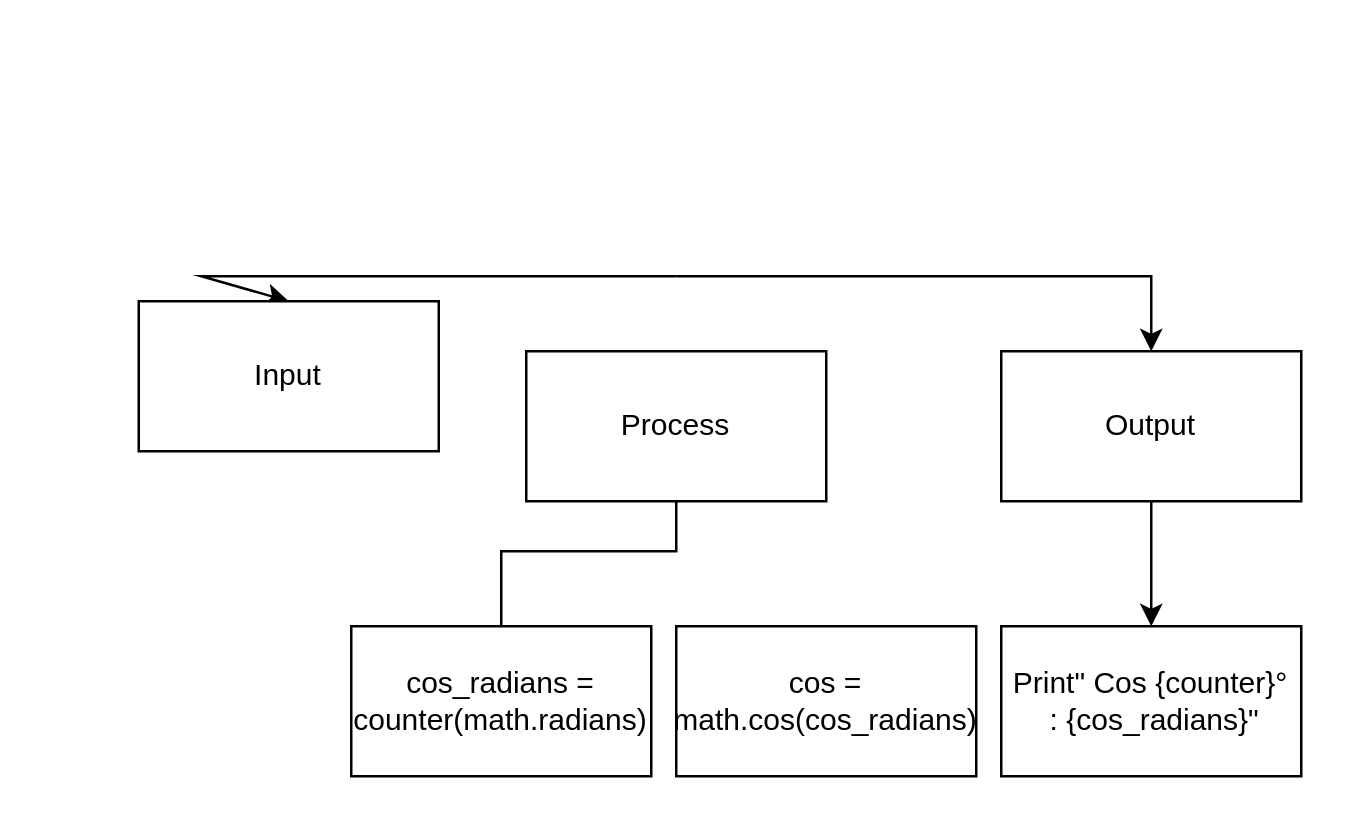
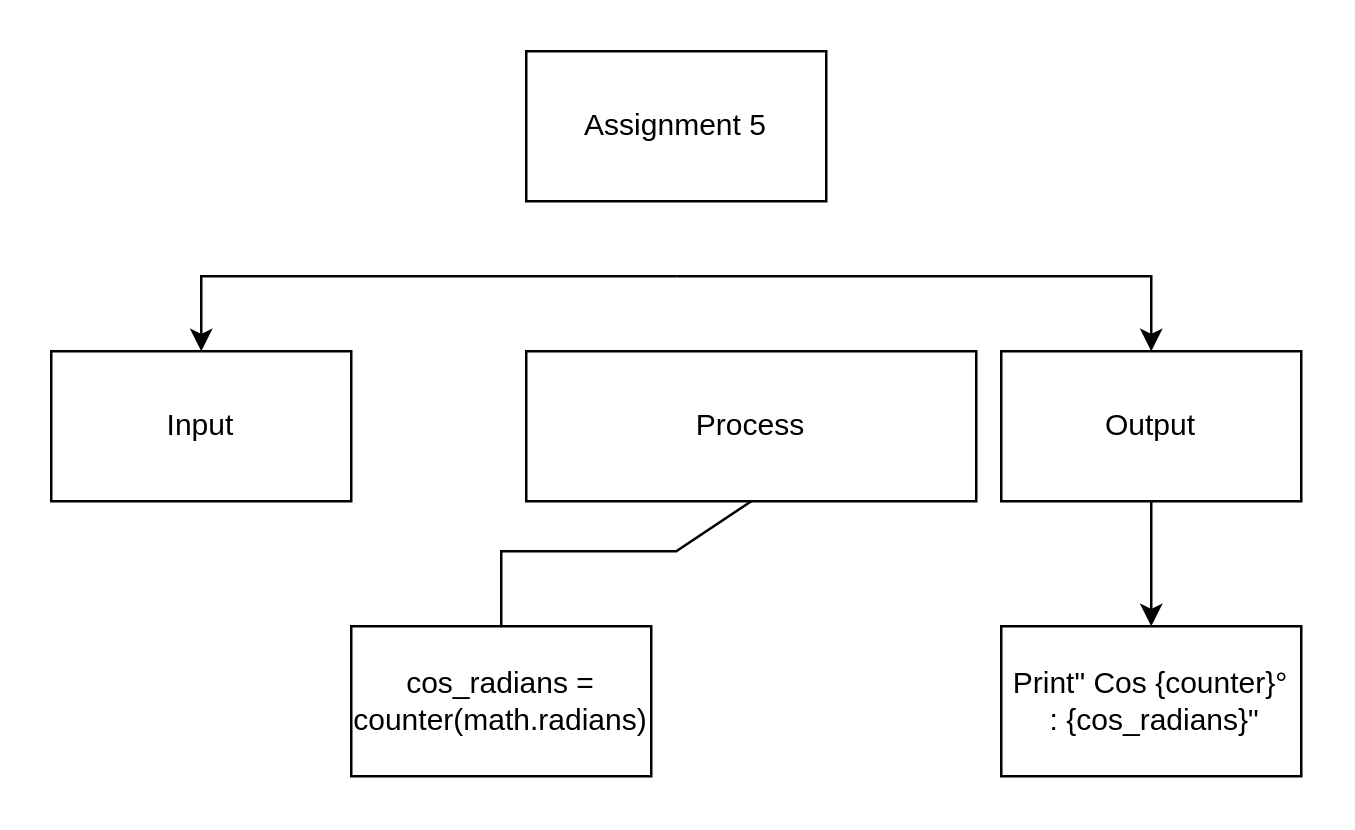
none -> (676, 126)
(289, 376) -> (201, 426)
(676, 426) -> (751, 426)
(826, 701) -> none
